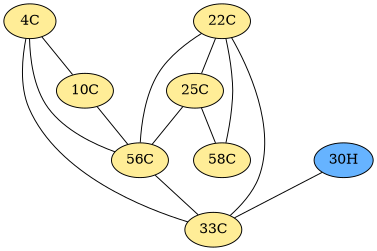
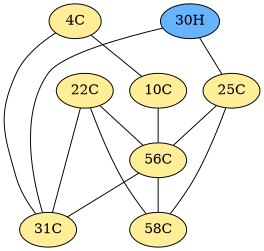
(209, 56) -> (211, 56)
(51, 111) -> (158, 195)
(213, 230) -> (48, 230)
